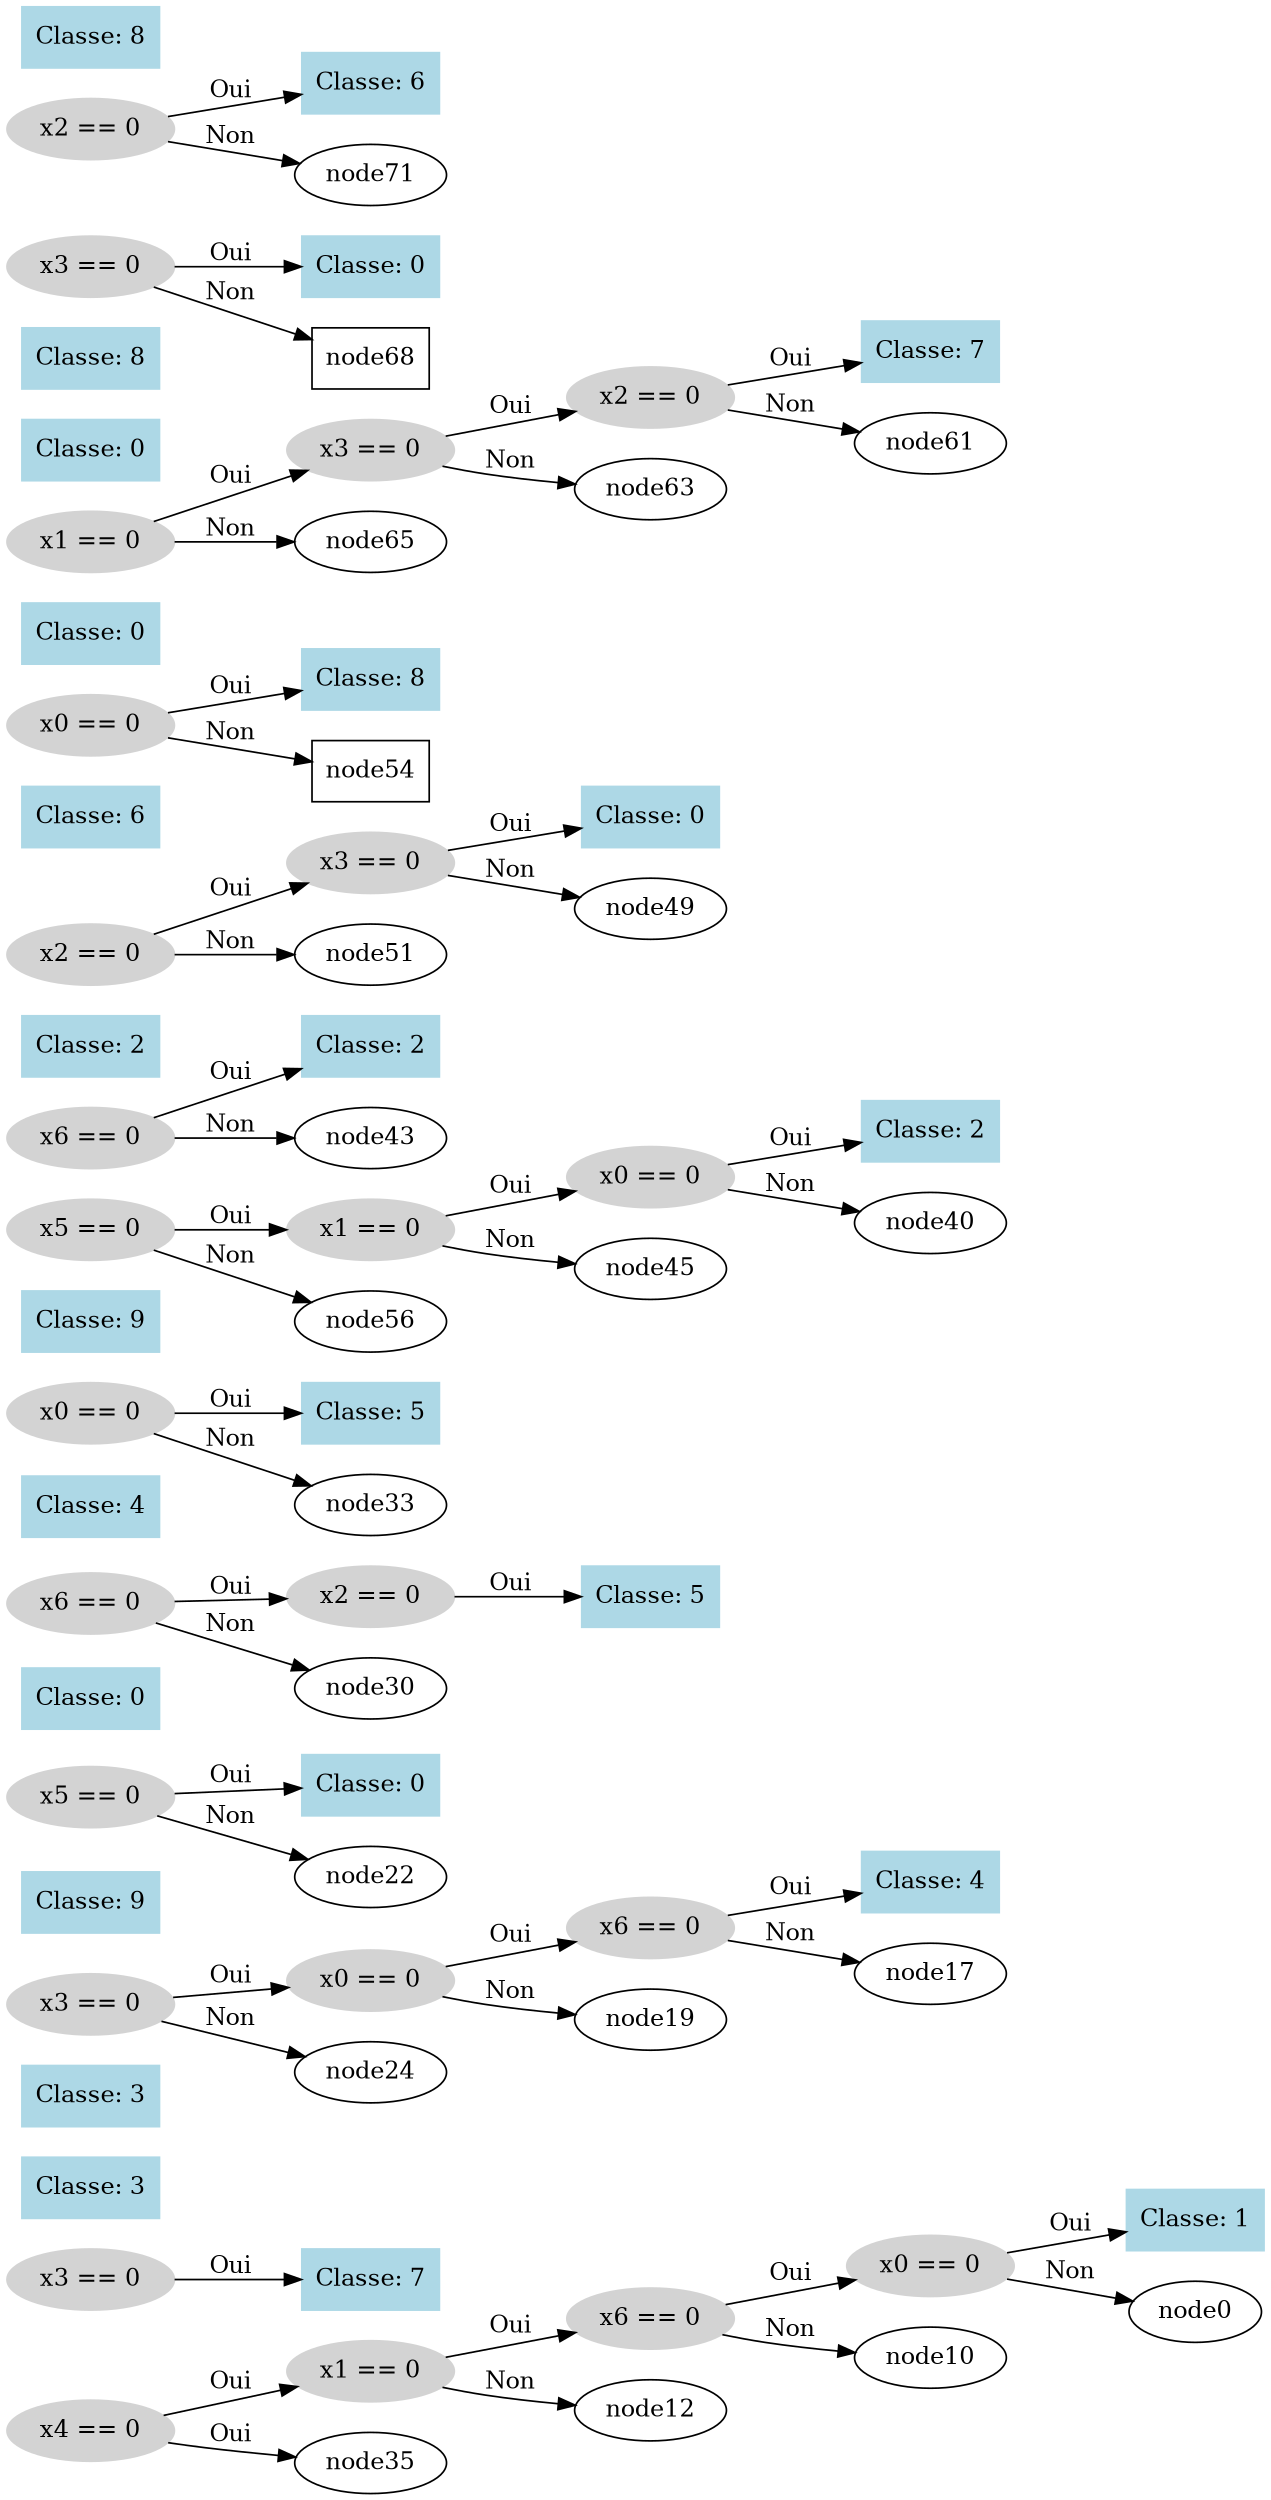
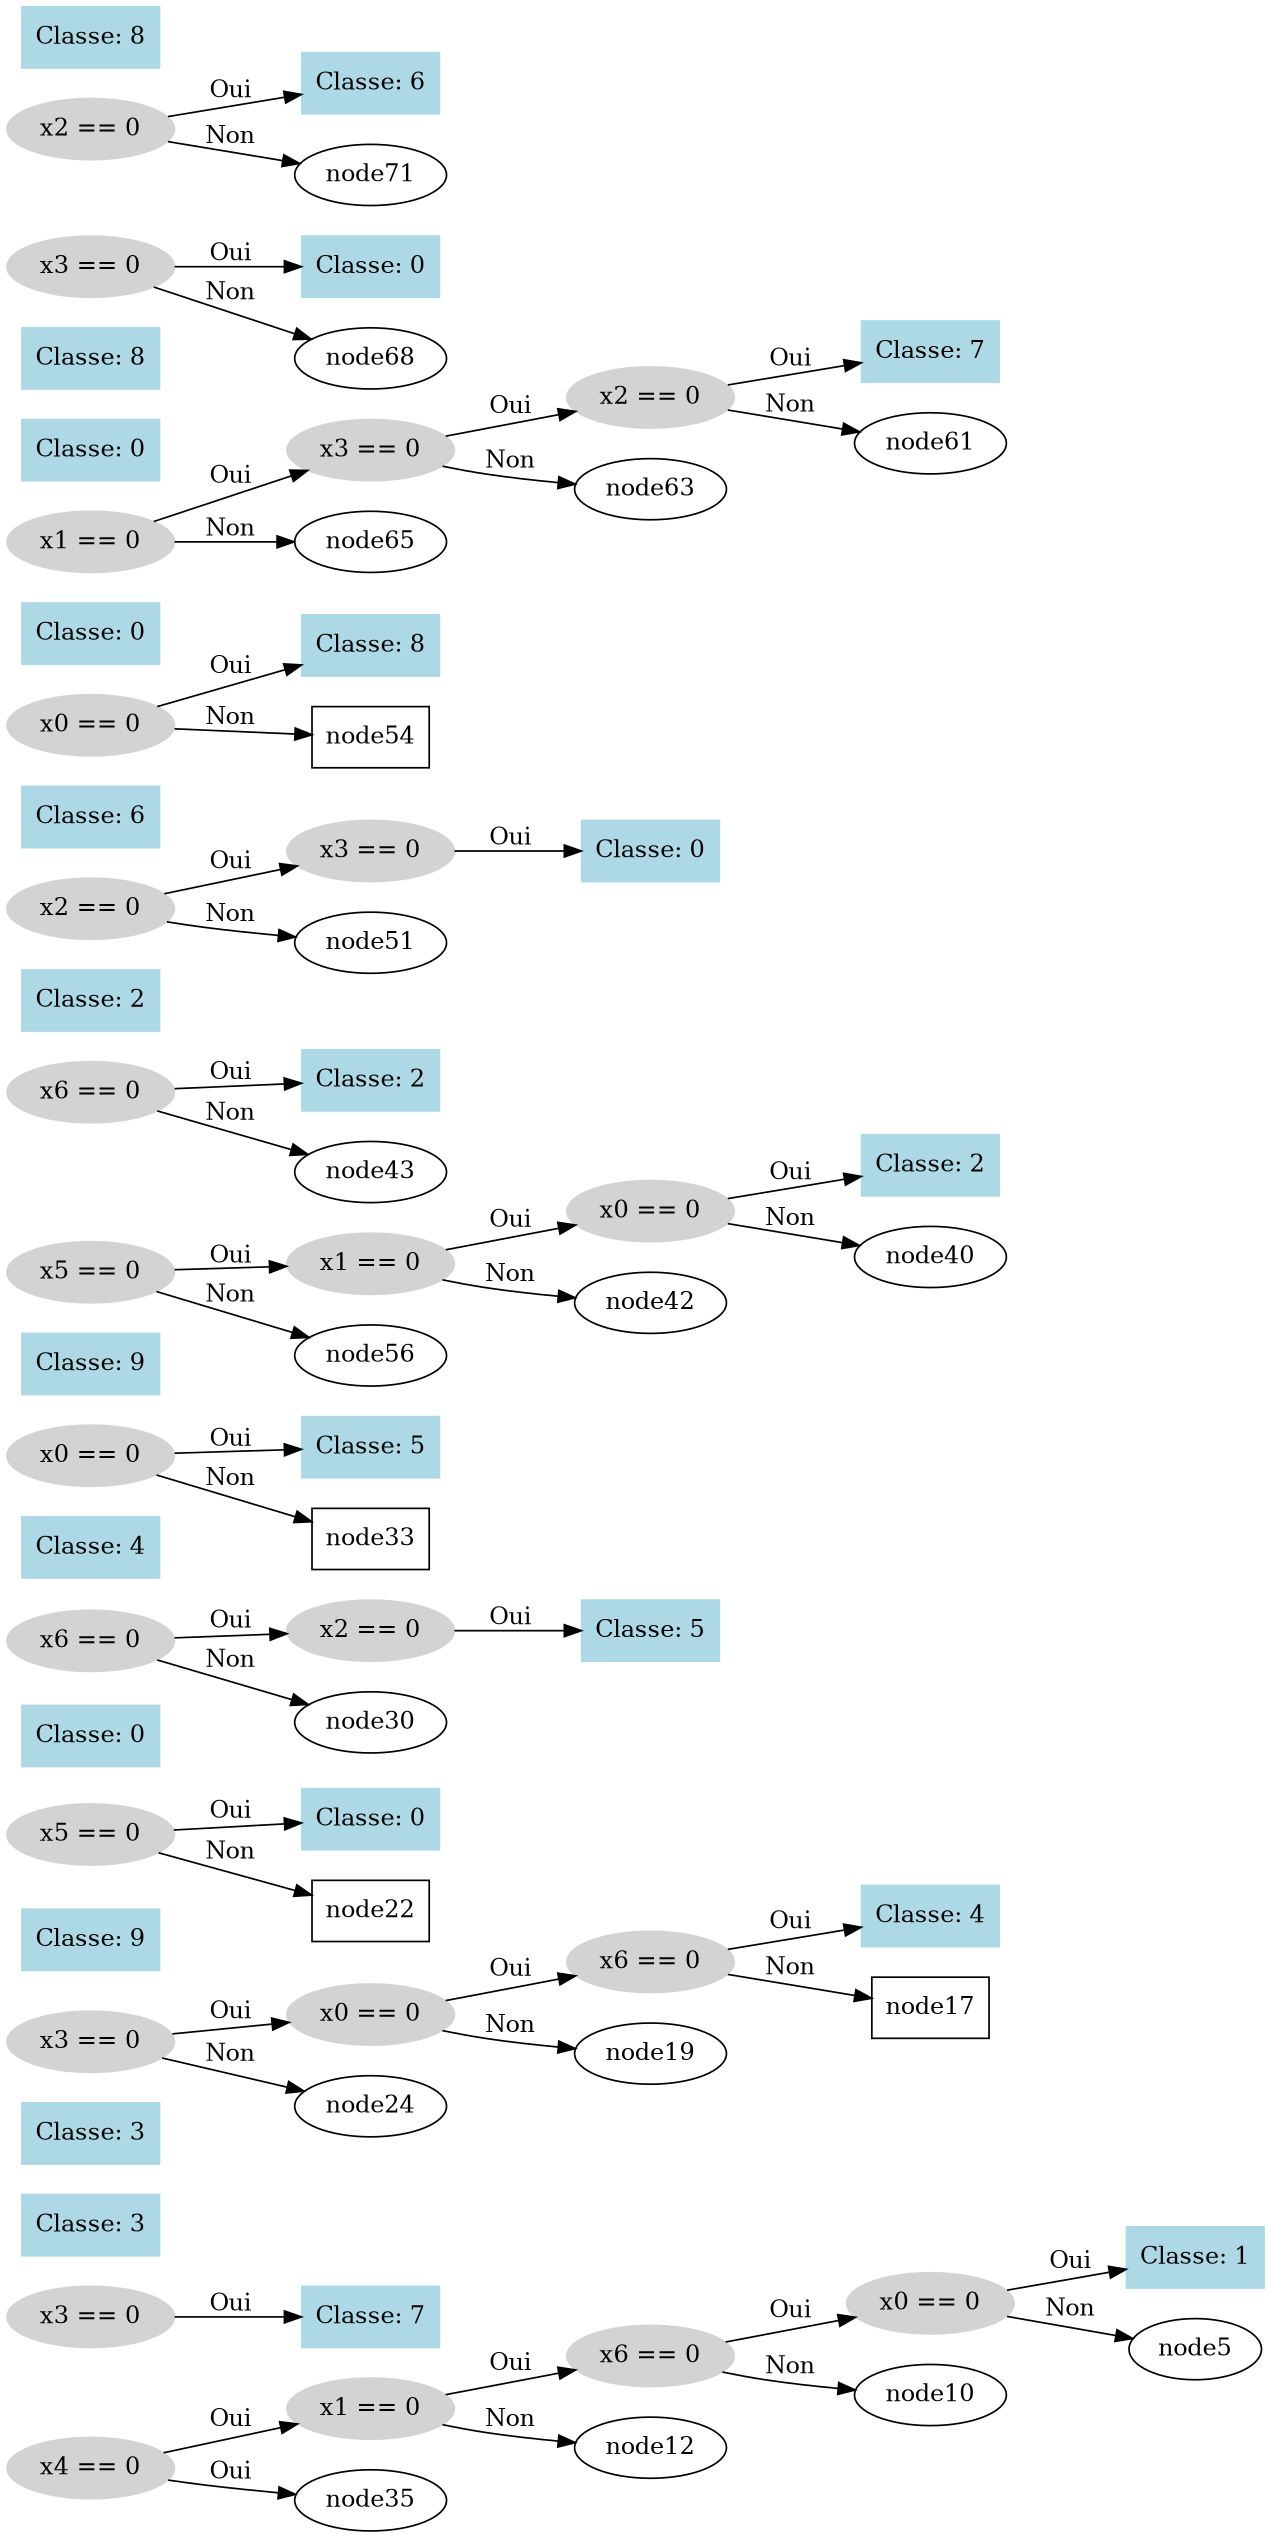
(371, 358) -> (371, 358)
(651, 909) -> none
(651, 1269) -> (651, 1303)
(371, 1505) -> (371, 1539)
(371, 1877) -> (371, 1911)
(930, 1974) -> (930, 2008)
(1195, 2312) -> (1195, 2349)
